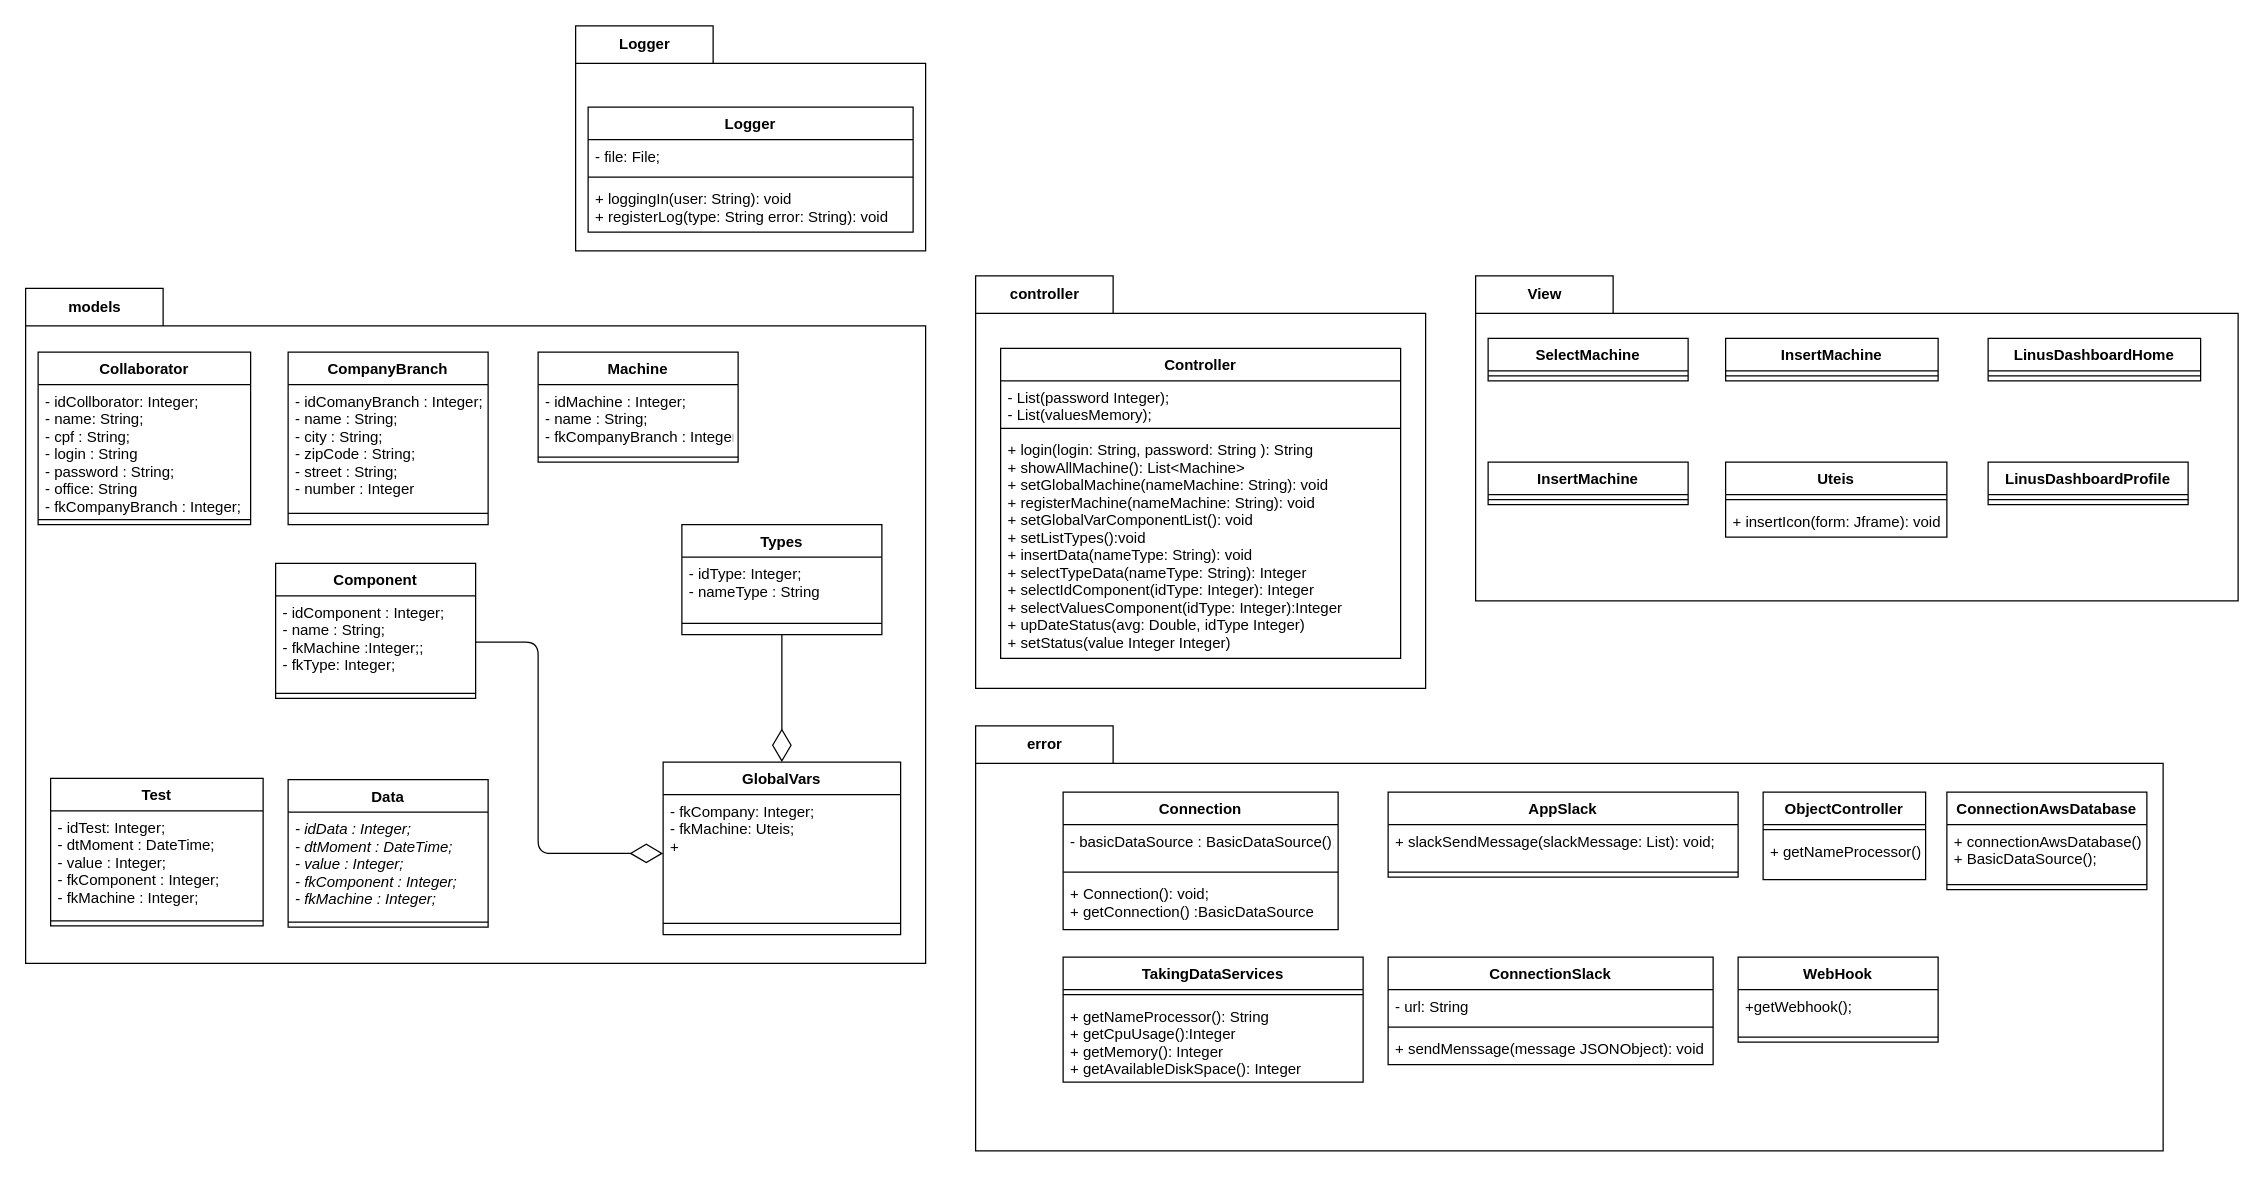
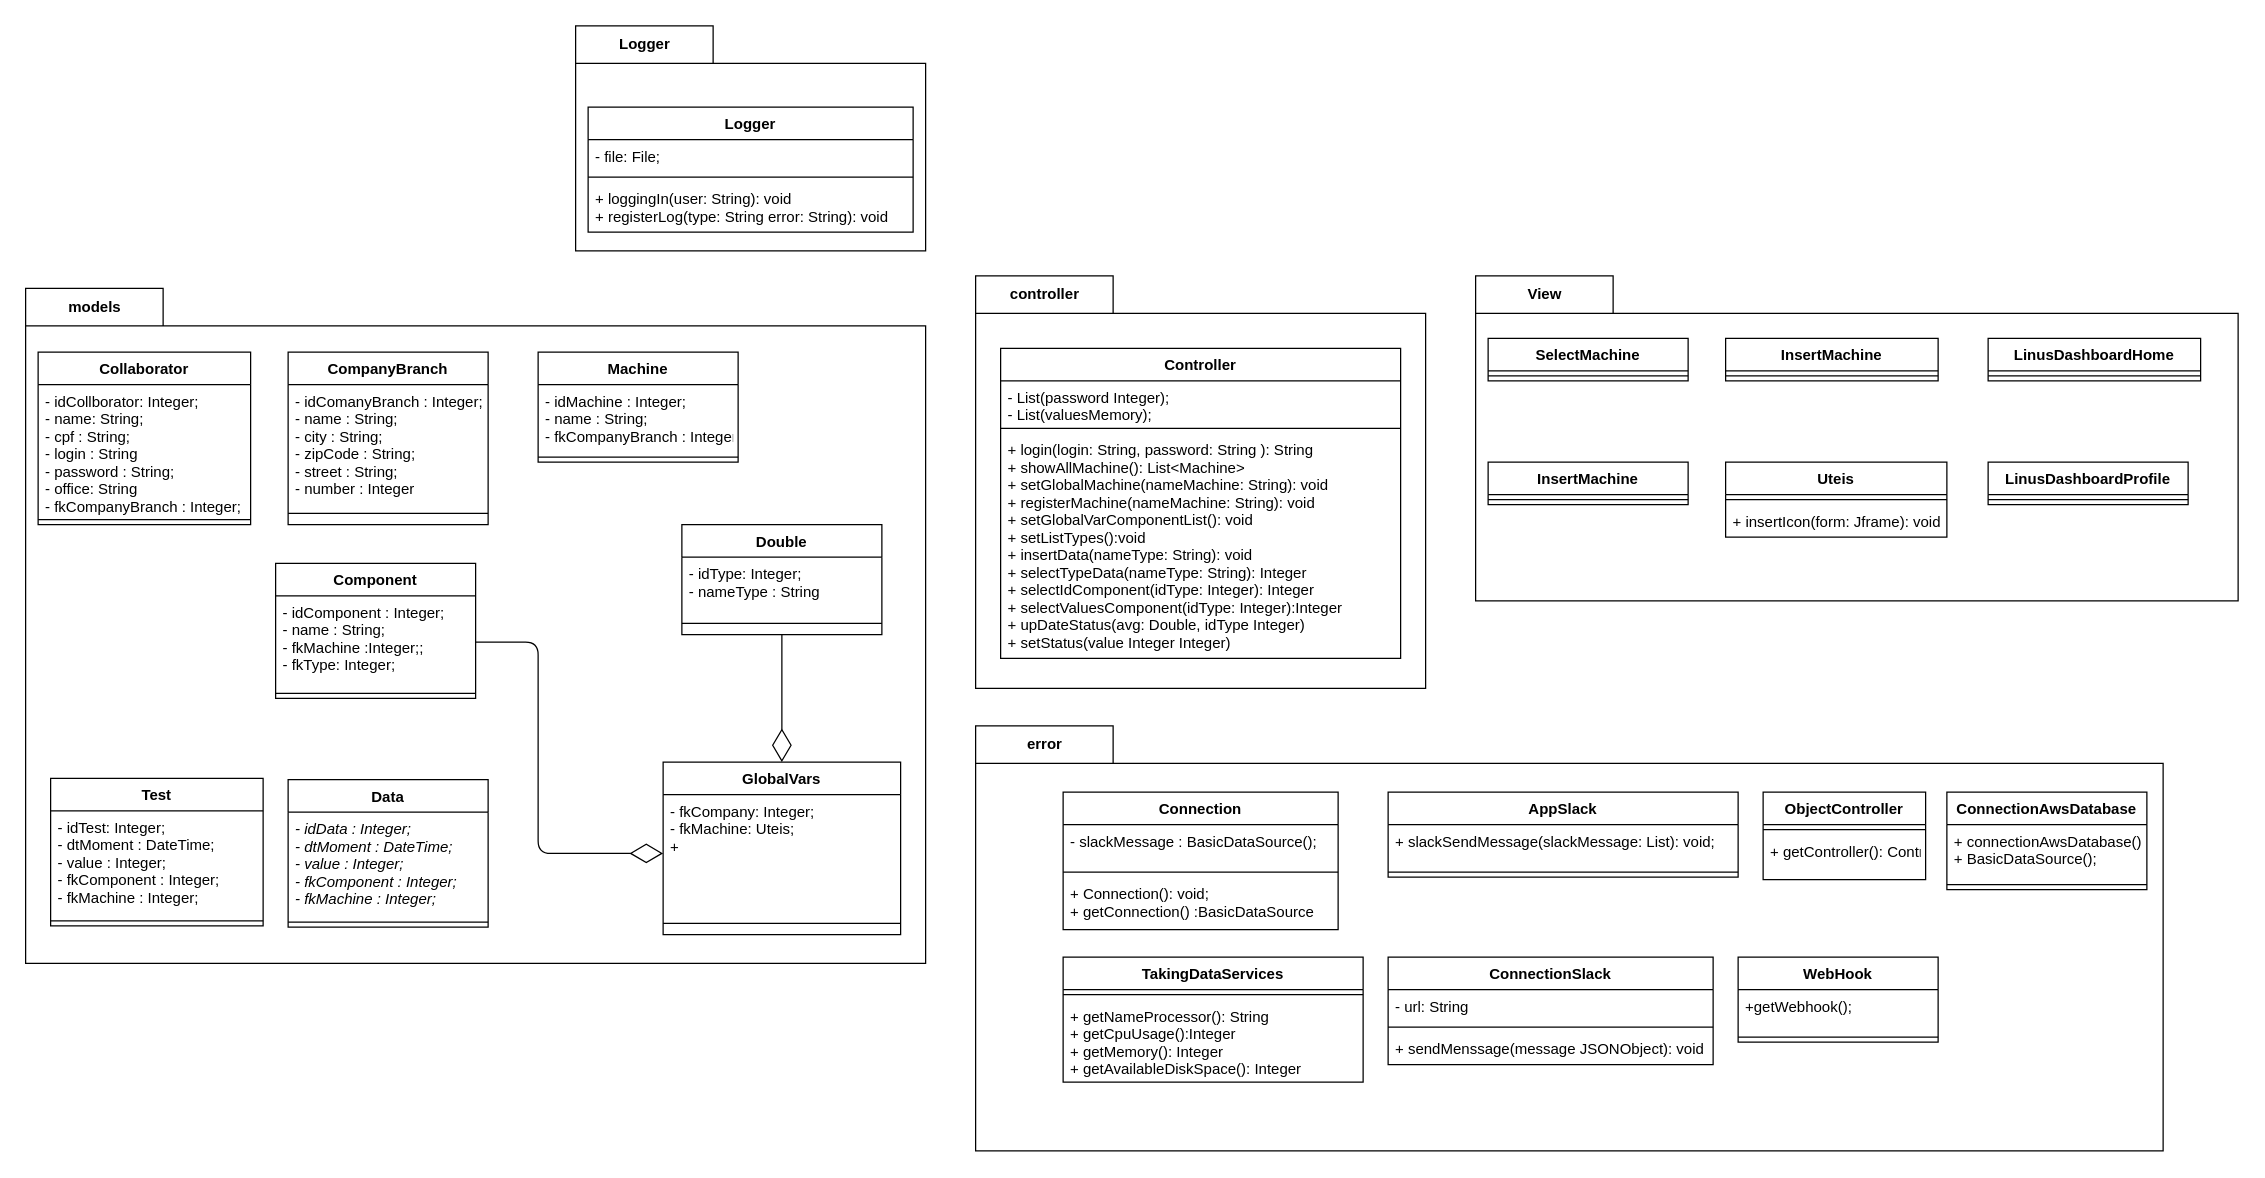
(781, 541) -> (781, 541)
(1216, 841) -> (1203, 841)
(1895, 851) -> (1878, 851)
